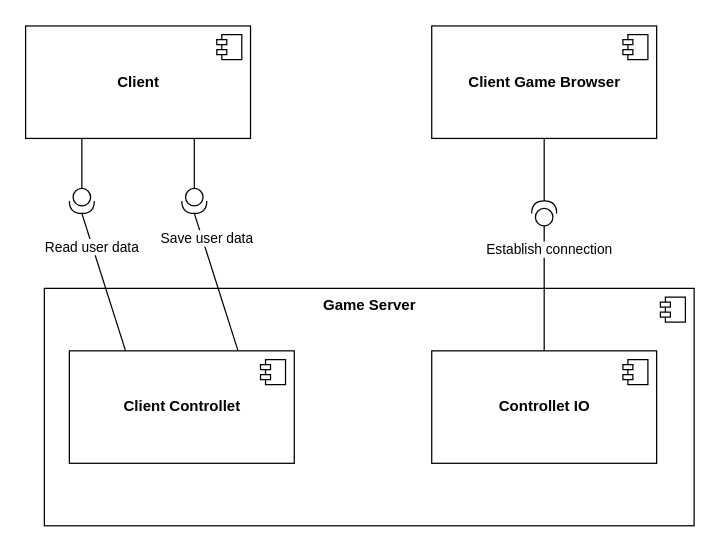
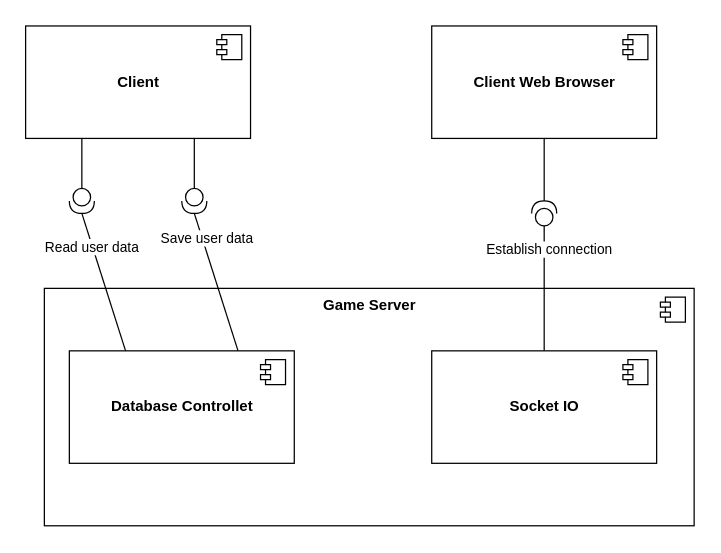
(545, 82) -> (545, 82)
(183, 407) -> (183, 407)
(545, 407) -> (545, 407)
